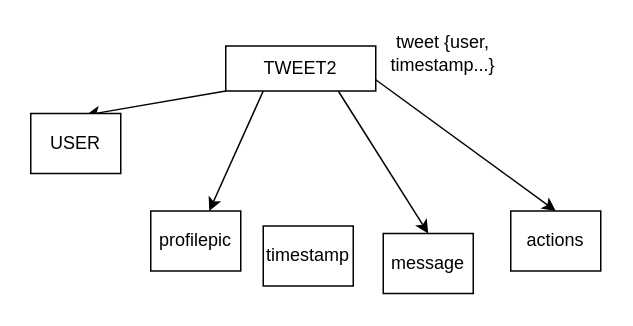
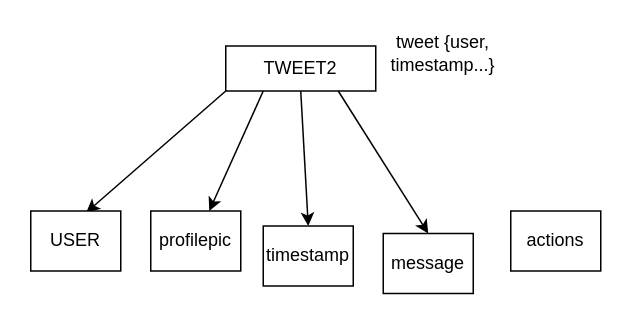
(461, 142) -> none
(76, 143) -> (76, 241)
none -> (304, 153)
